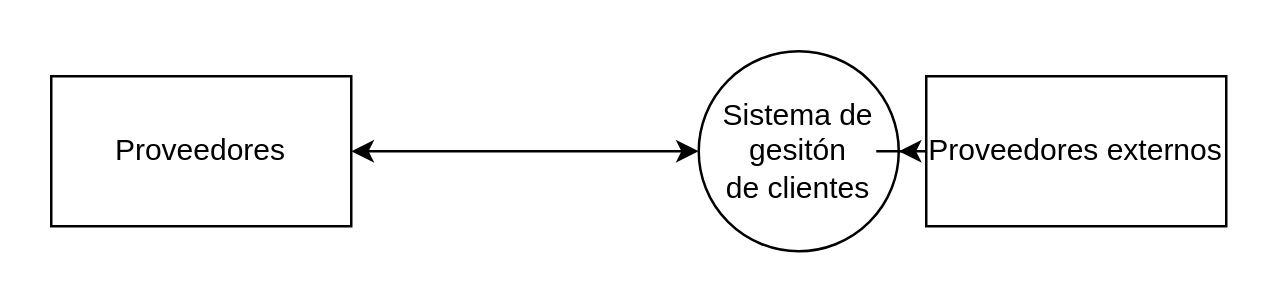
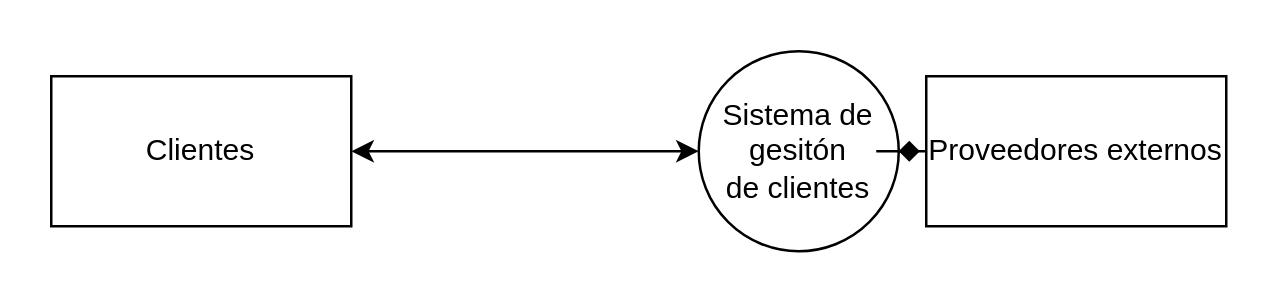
(201, 151) -> (201, 151)
(917, 151) -> (919, 151)
